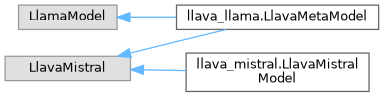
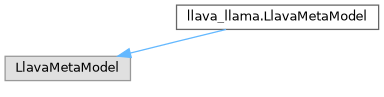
(68, 17) -> none
(68, 68) -> (68, 68)
(278, 72) -> none
